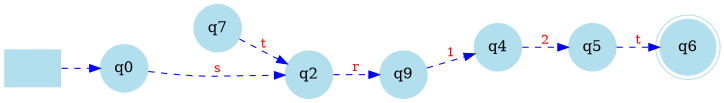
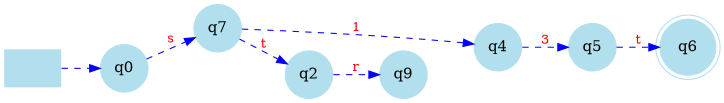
(545, 40) -> (545, 40)
(446, 62) -> (353, 34)
(211, 76) -> (166, 50)
